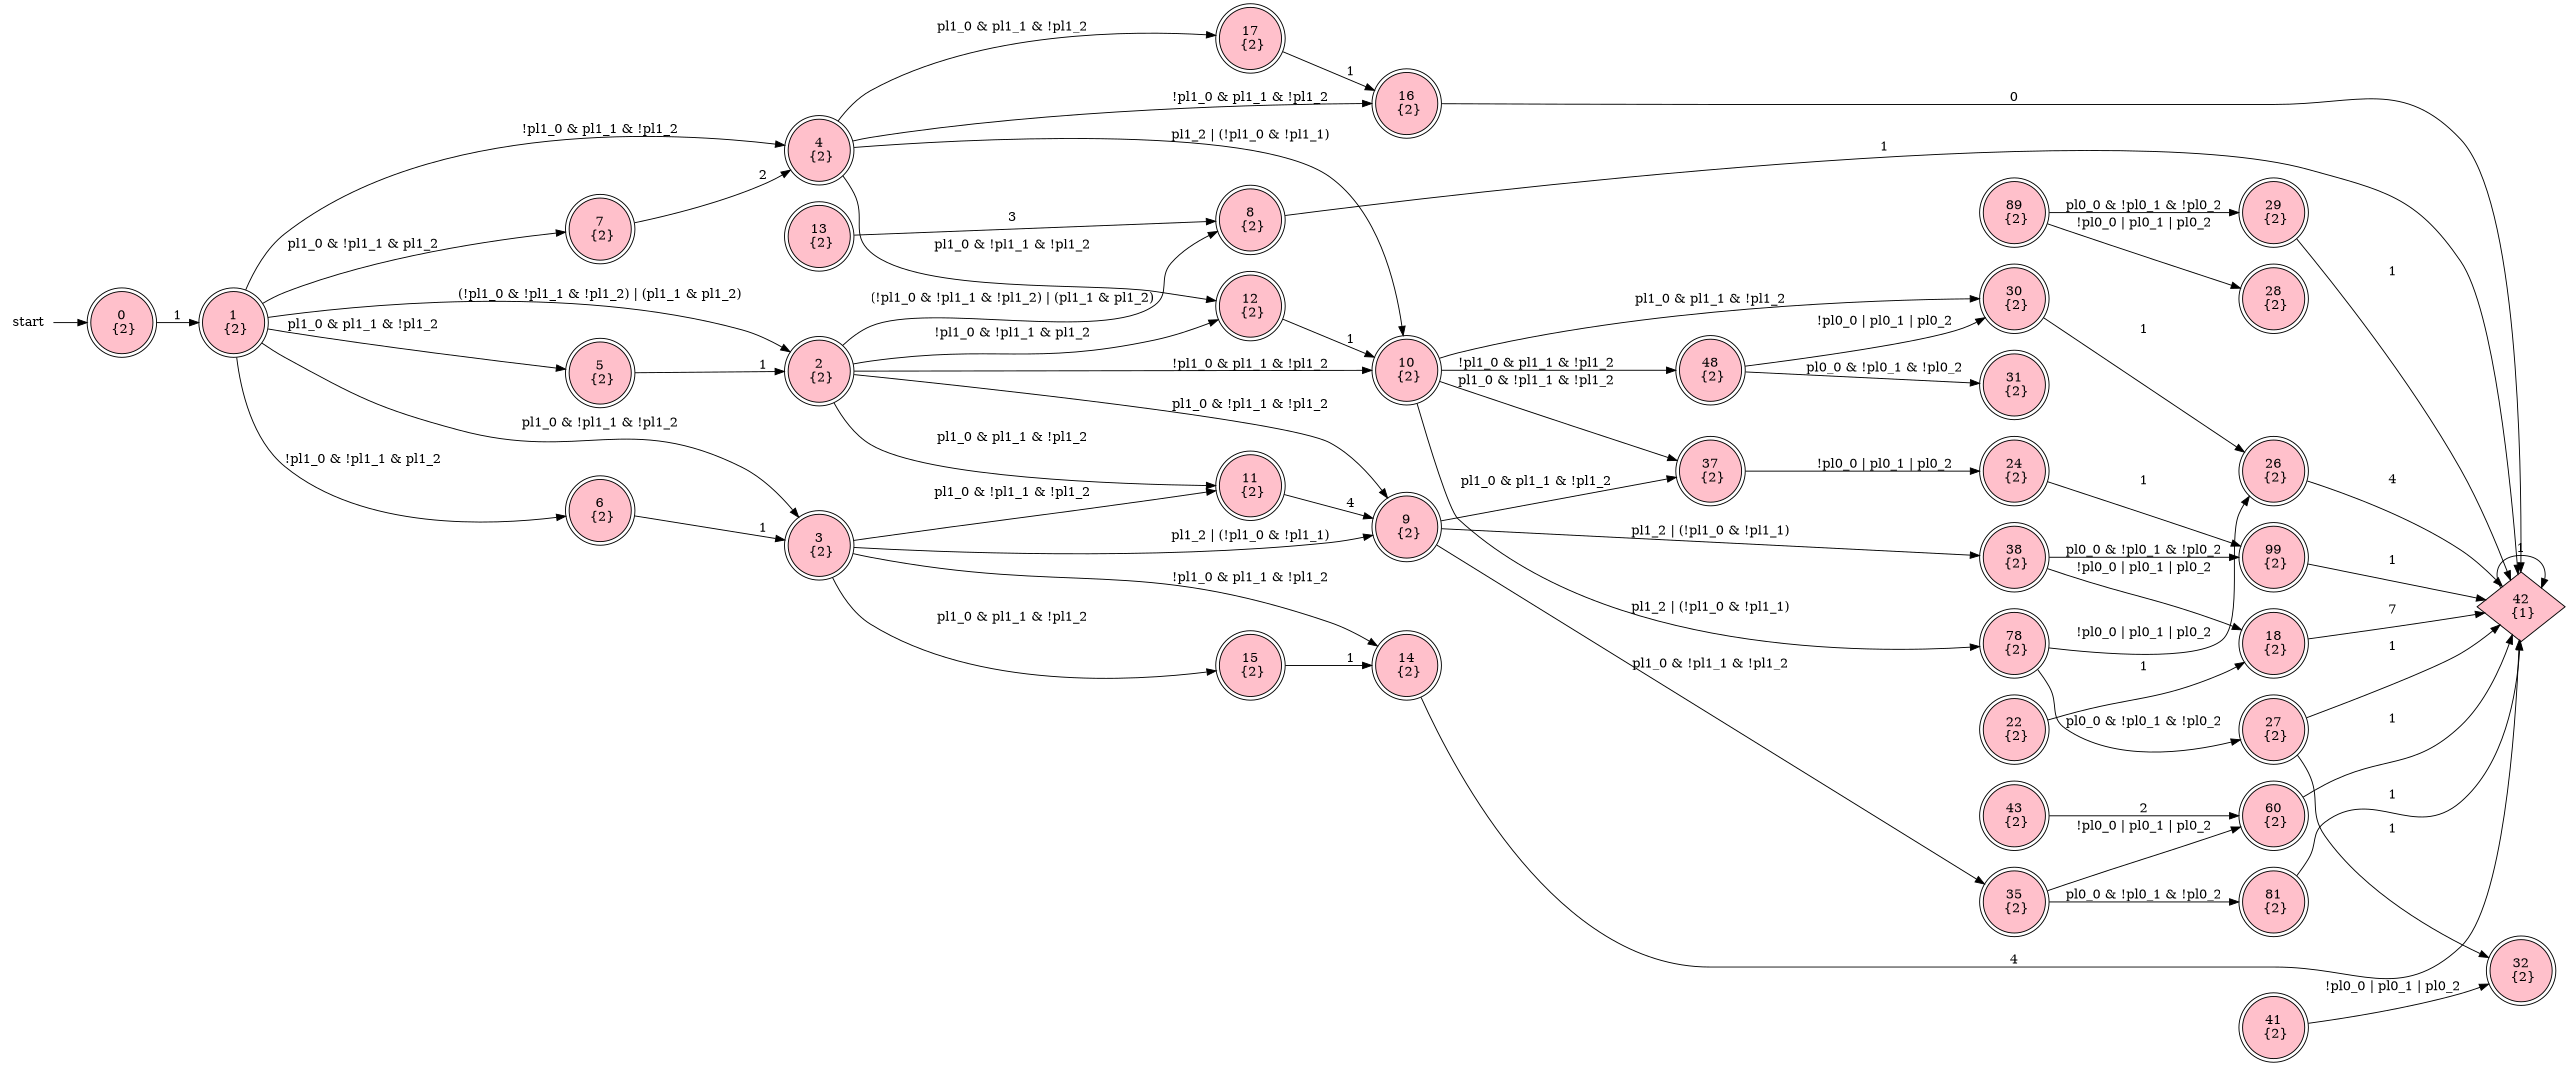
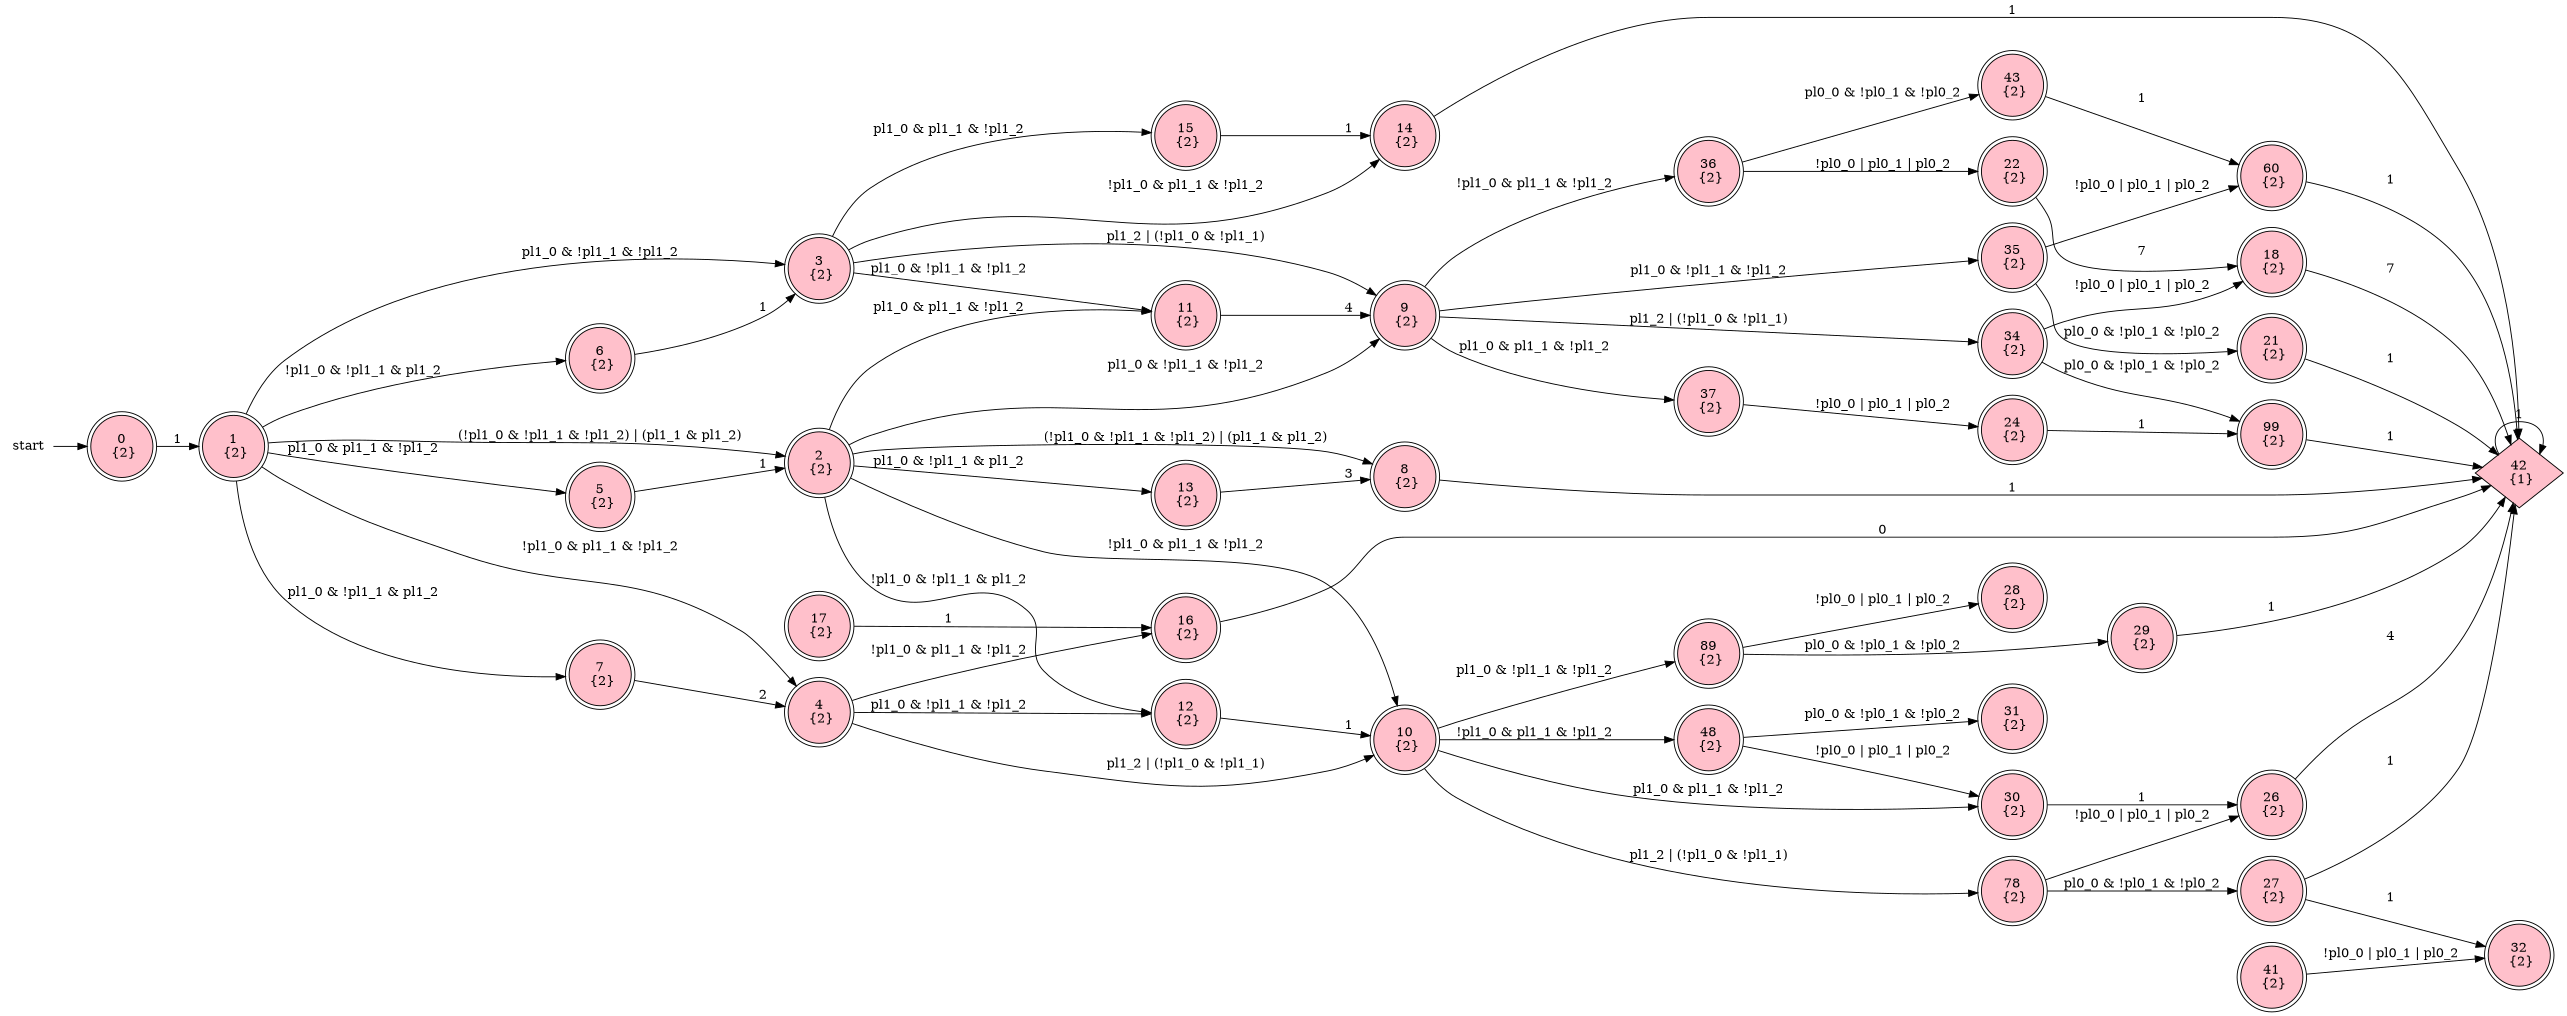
(1012, 44) -> none
none -> (1709, 171)
(1554, 420) -> (1551, 695)
none -> (998, 479)
(2014, 557) -> (2013, 344)
(2144, 667) -> (2142, 252)
(2144, 809) -> (2142, 99)
(2274, 902) -> (2272, 348)
(2014, 960) -> (2013, 11)
